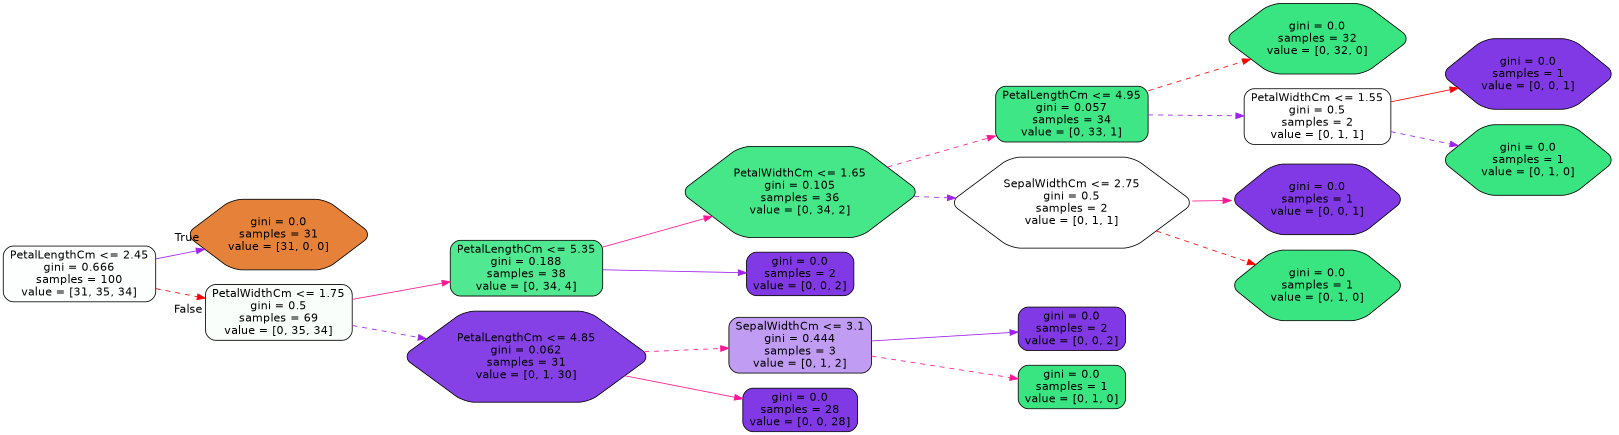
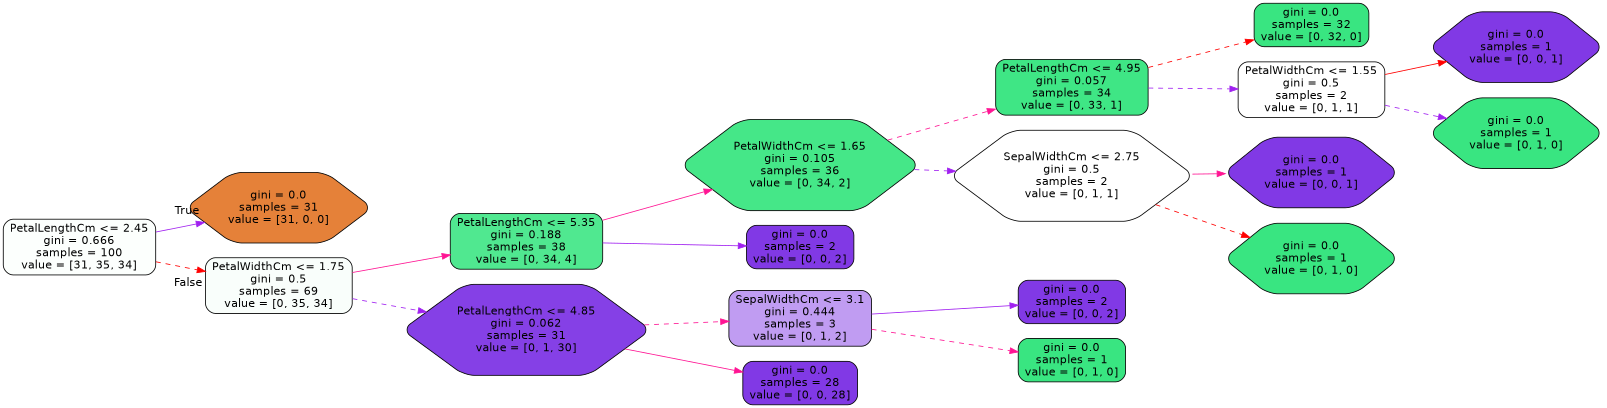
(1318, 39) -> (1312, 25)
